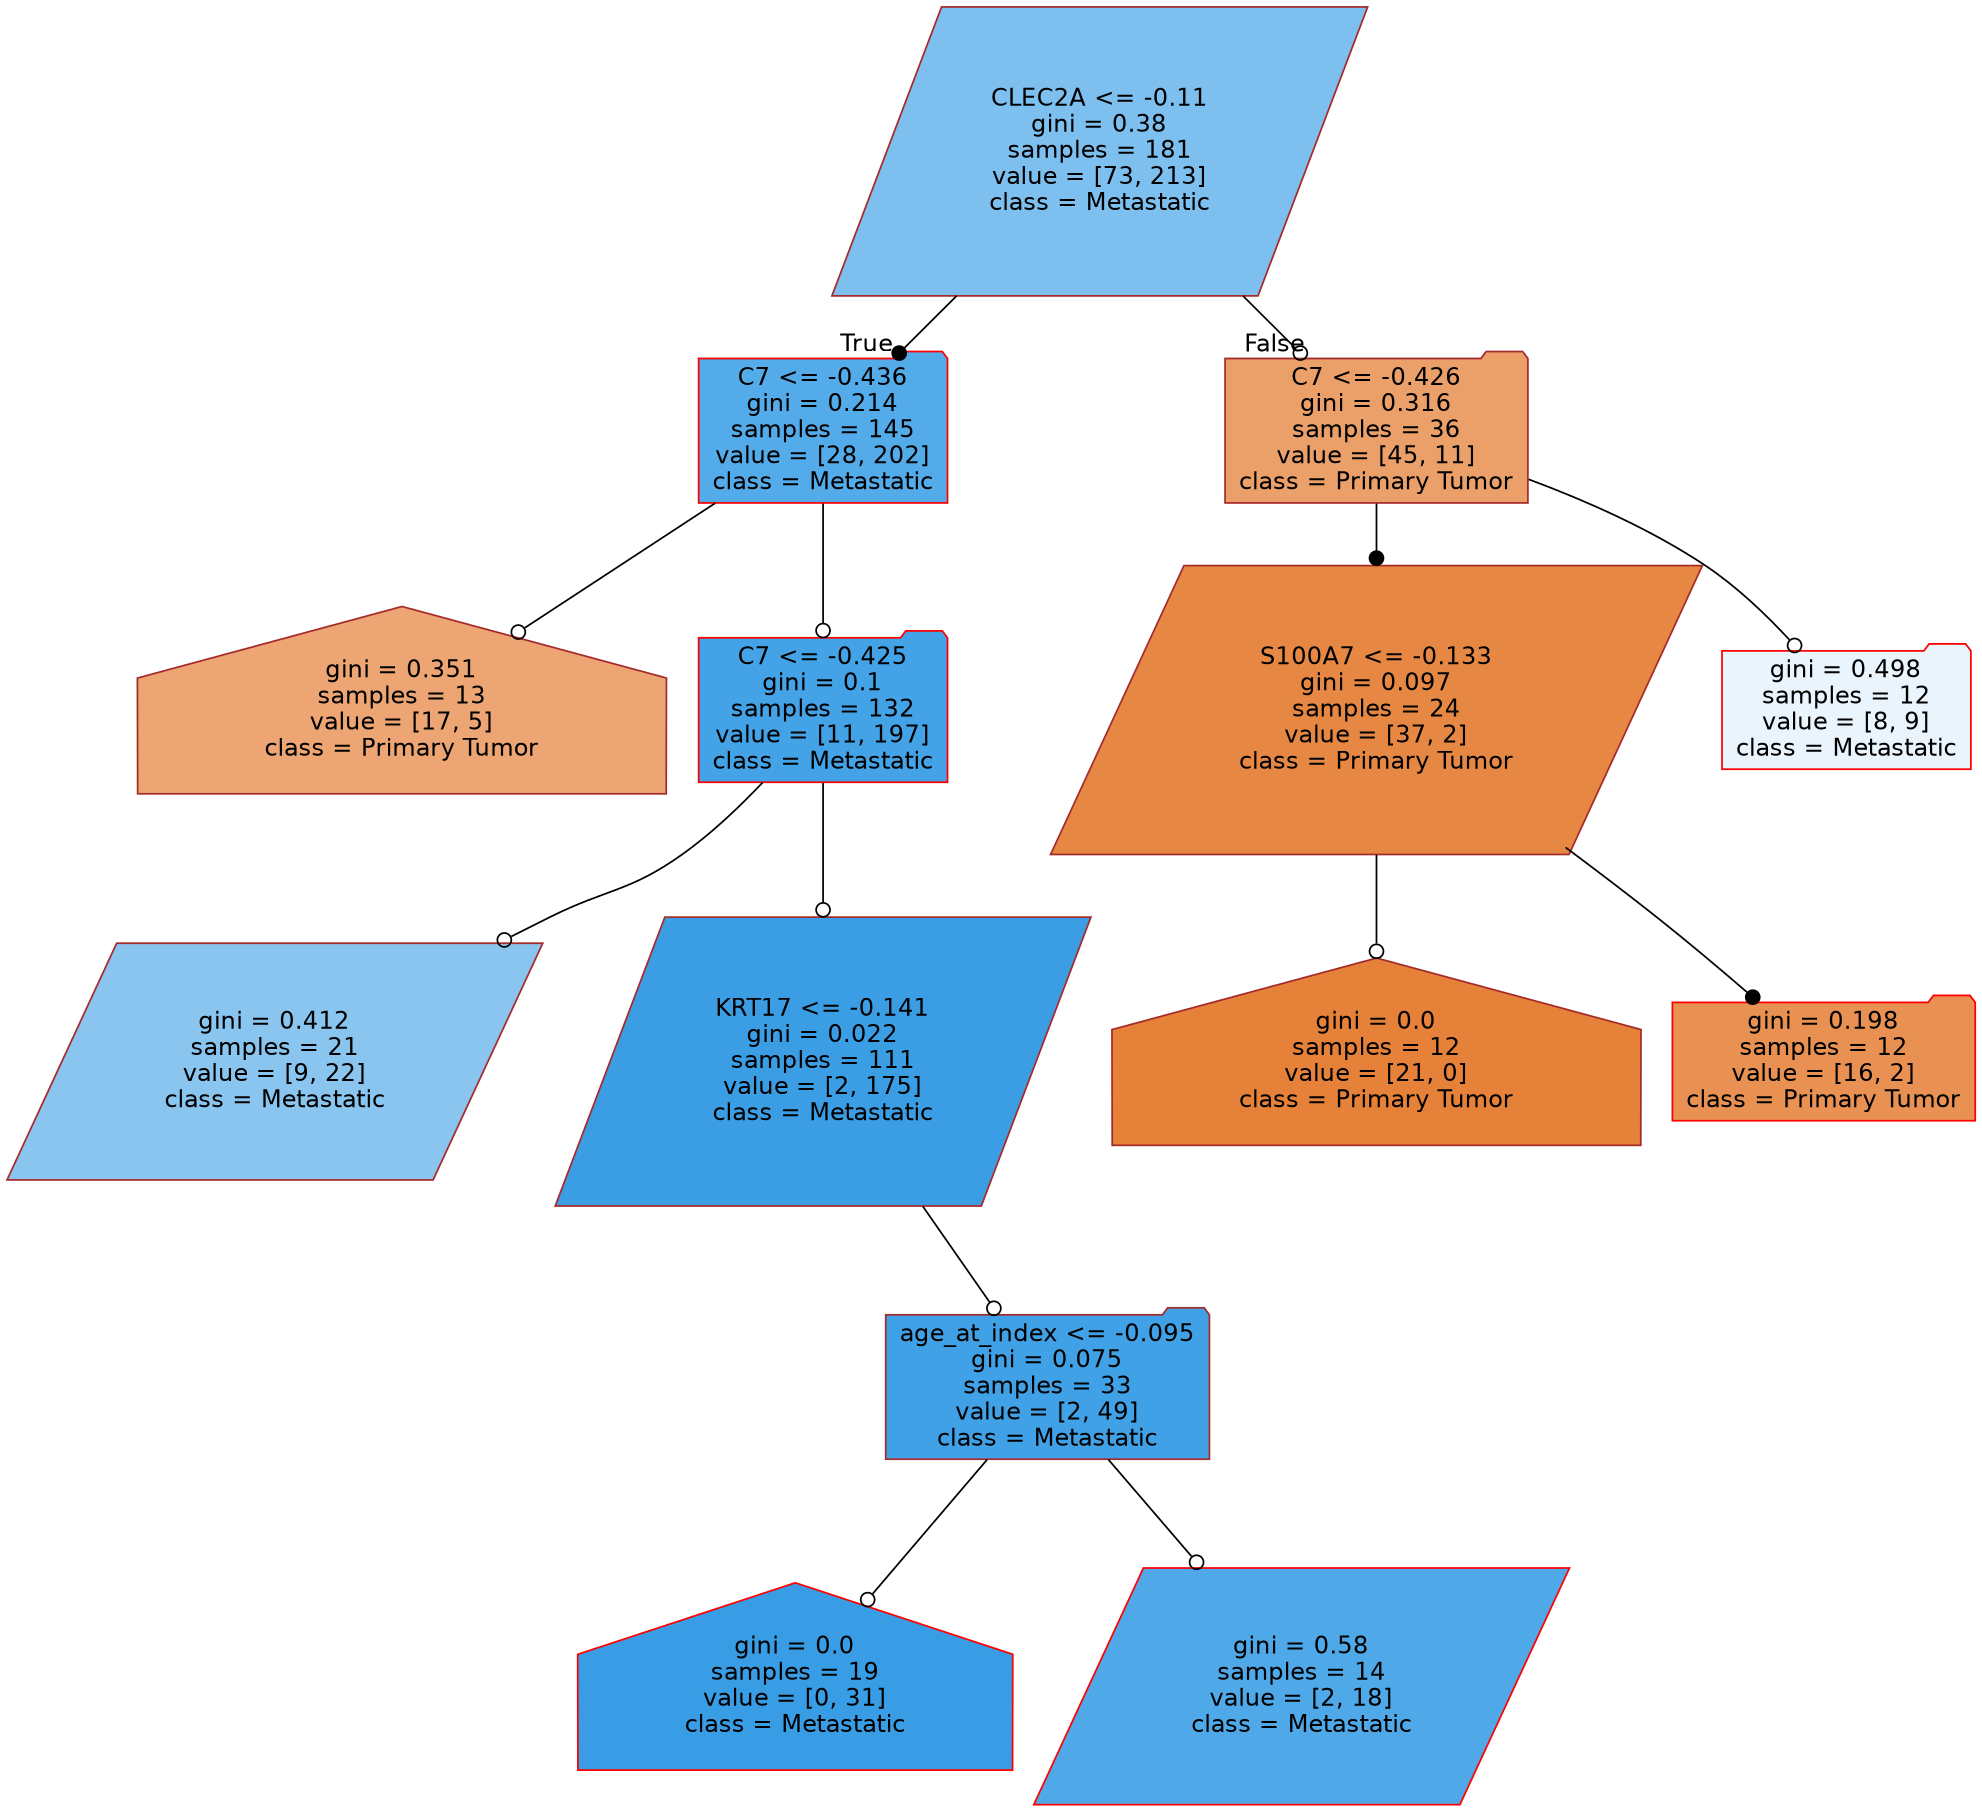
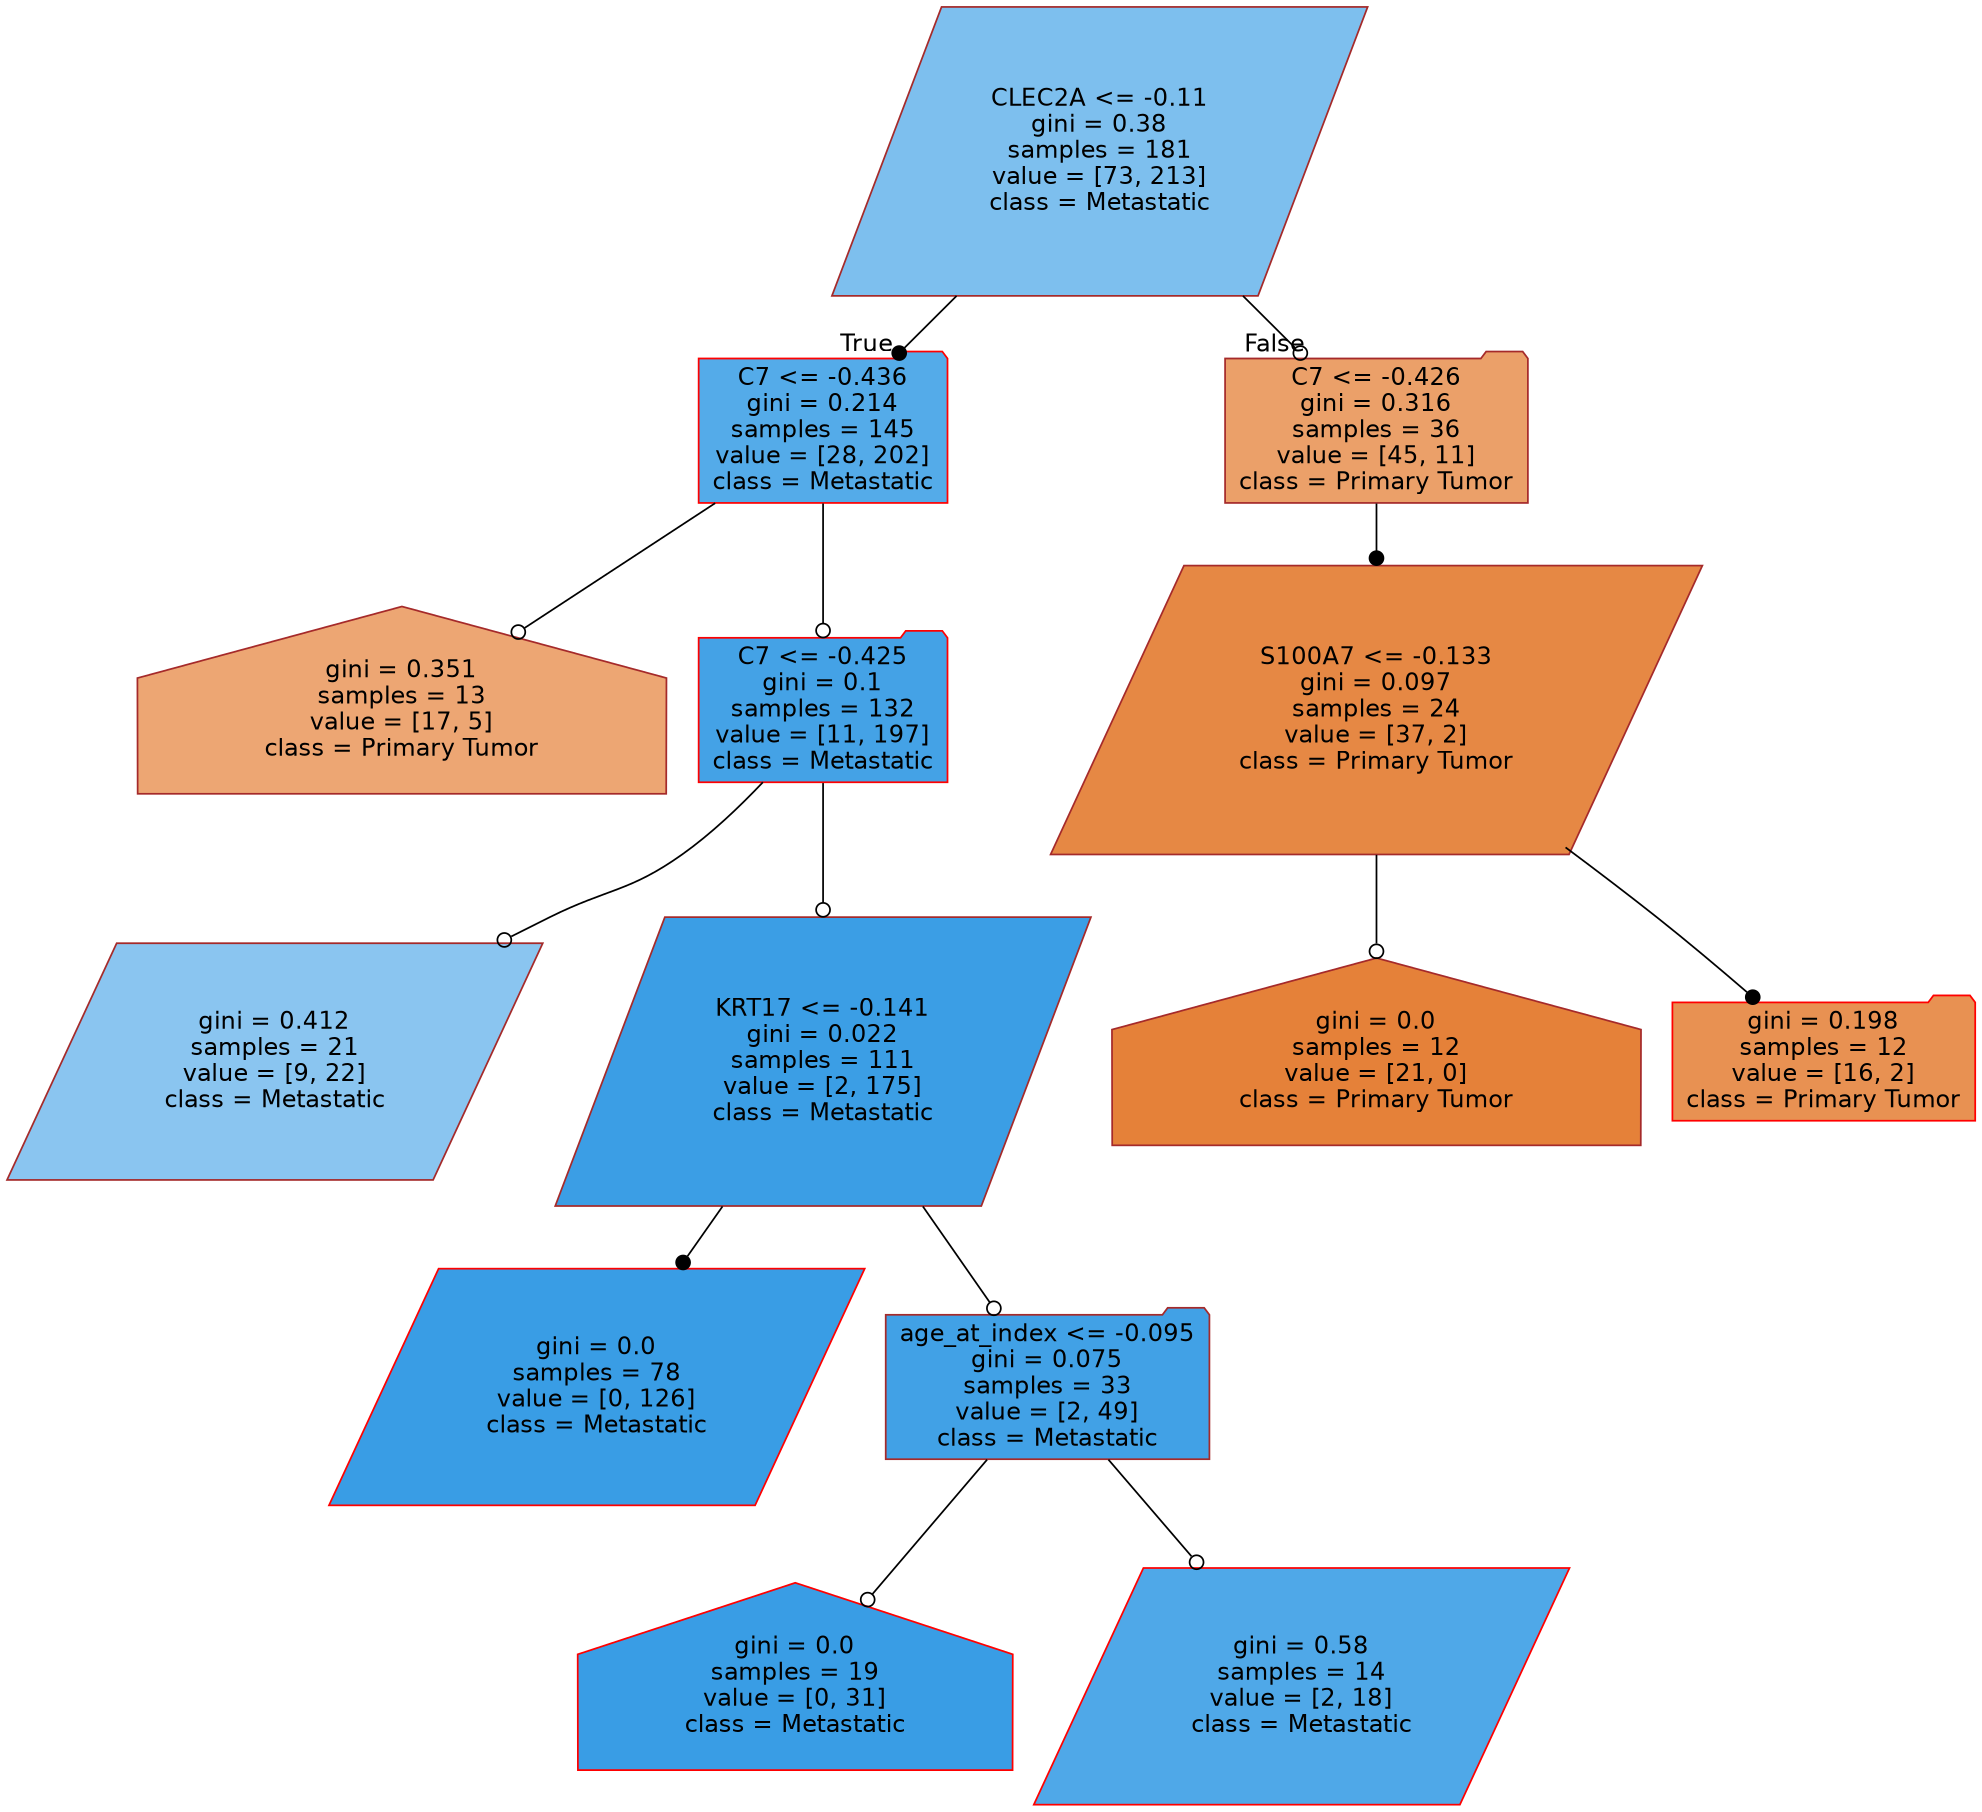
(1846, 710) -> none
none -> (597, 1387)
